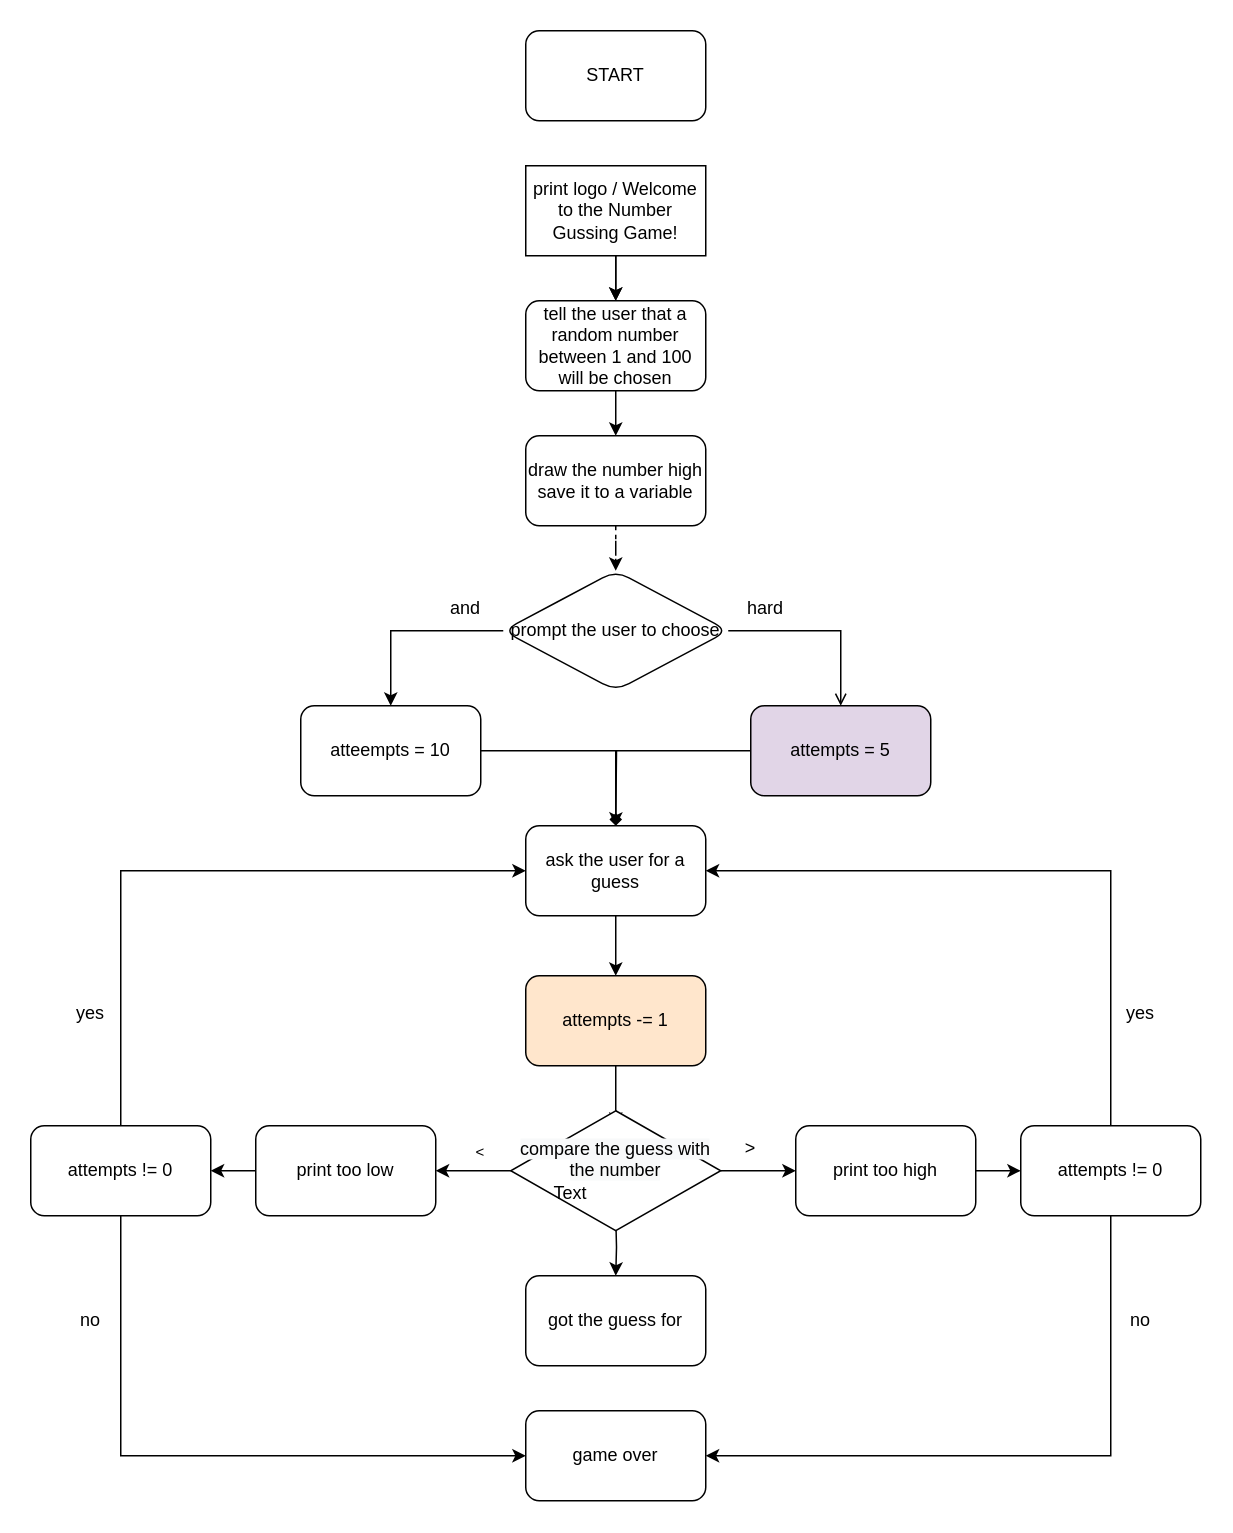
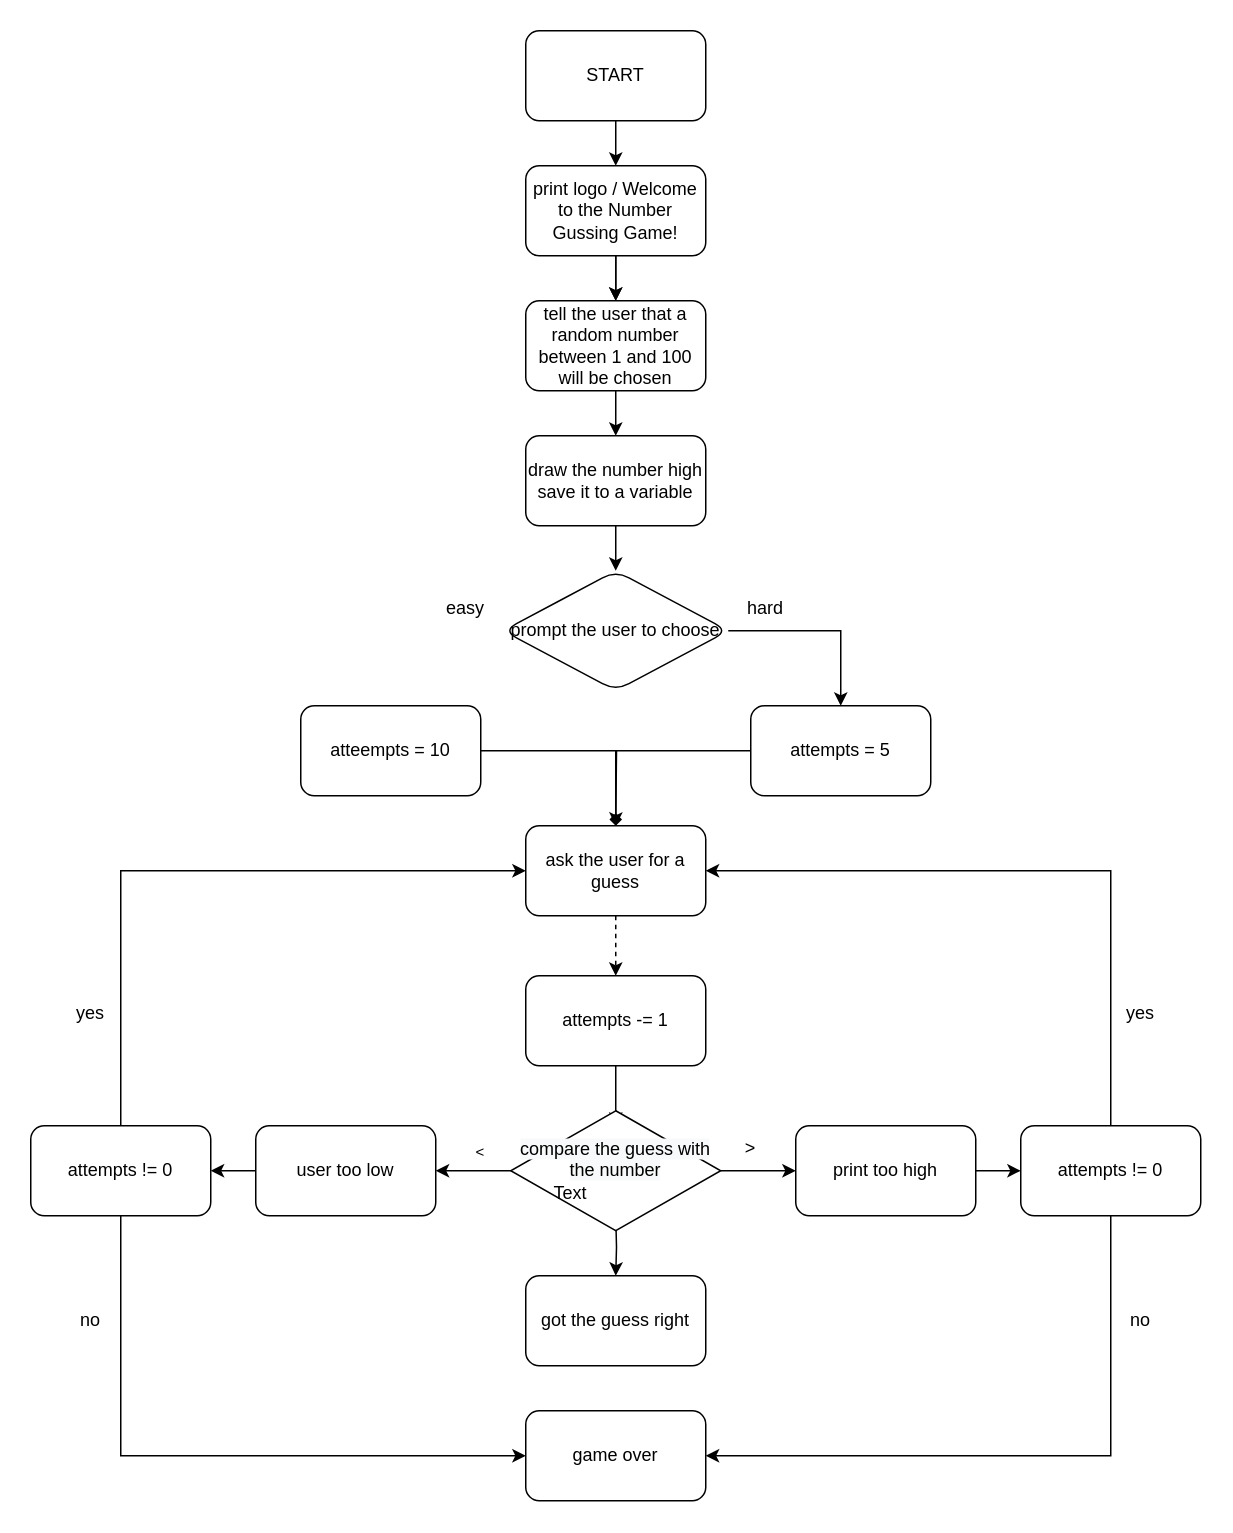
none -> (616, 149)
(616, 211) -> (616, 211)
(616, 535) -> (616, 535)
(466, 608) -> (466, 608)
(415, 631) -> none
(841, 696) -> (841, 694)
(841, 751) -> (841, 751)
(616, 940) -> (616, 940)
(616, 1021) -> (616, 1021)
(346, 1171) -> (346, 1171)
(616, 1321) -> (616, 1321)
